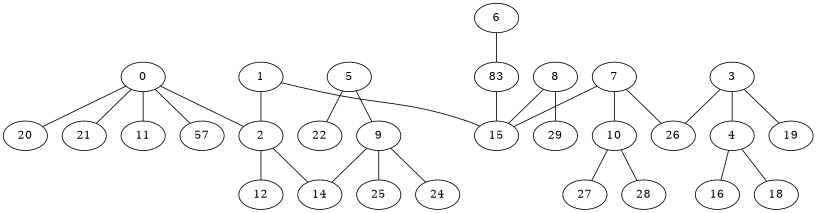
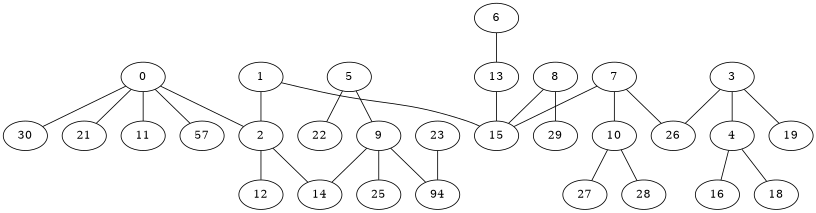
(497, 77) -> (497, 77)
(25, 136) -> (25, 136)
none -> (438, 136)
(438, 195) -> (438, 195)
